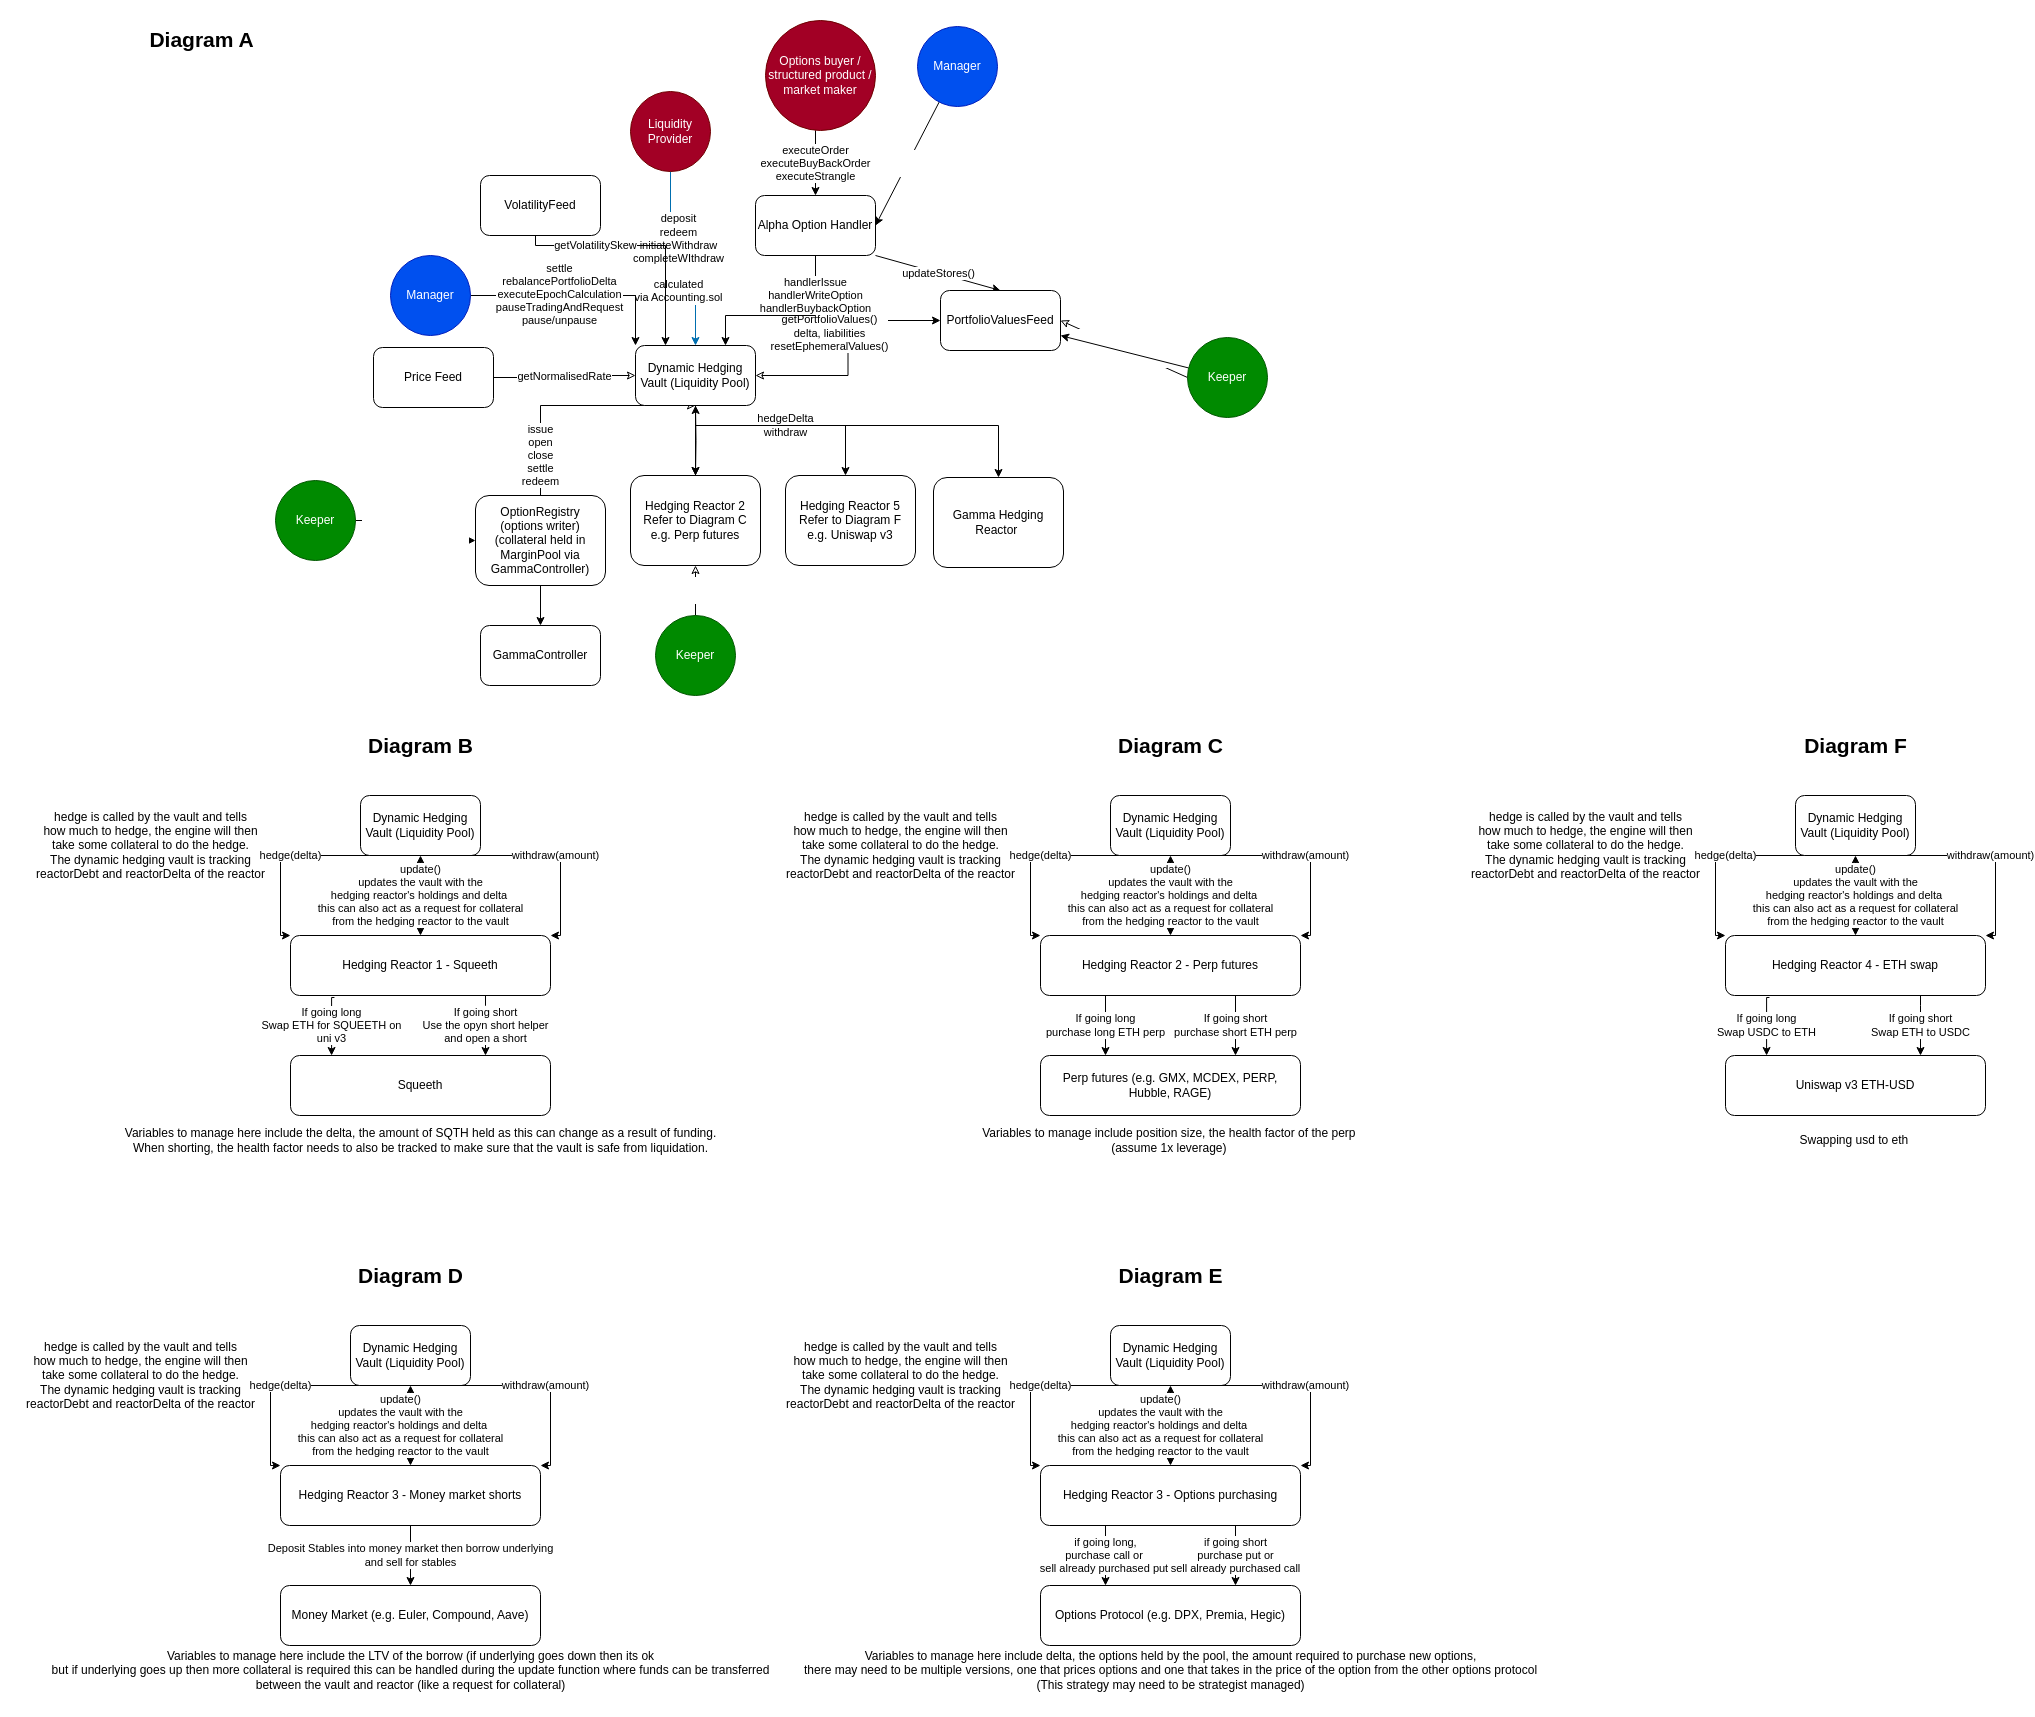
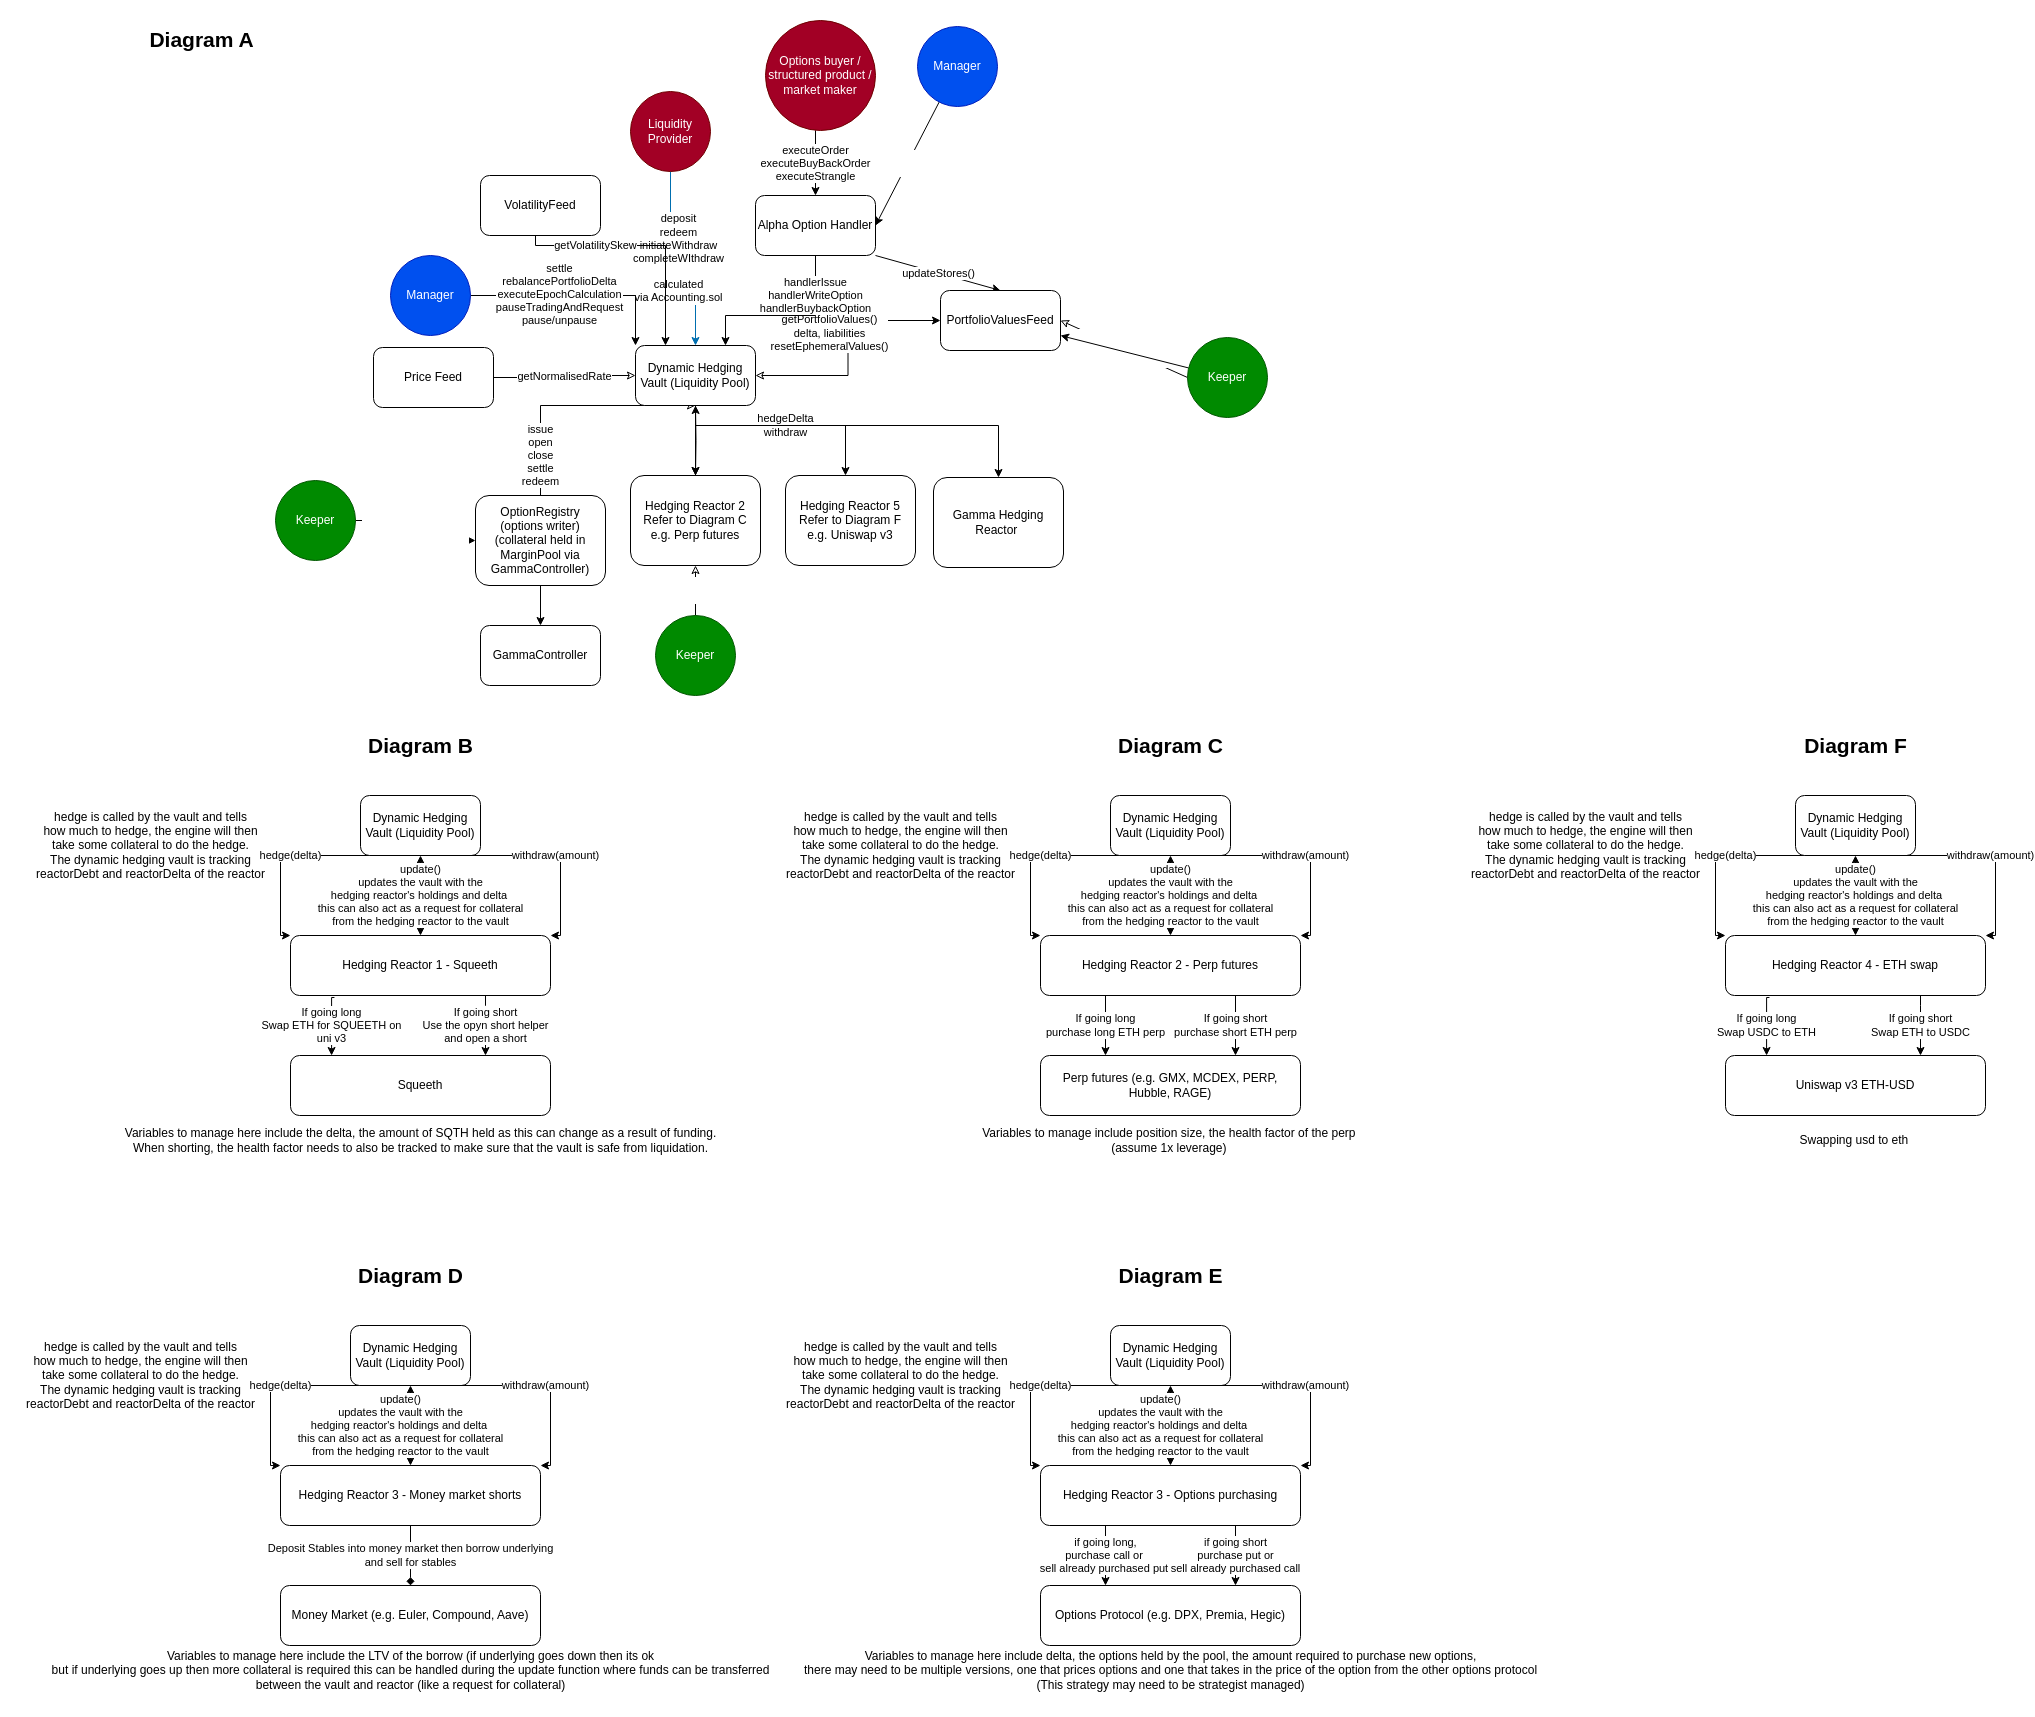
(411, 1577) -> (411, 1577)
